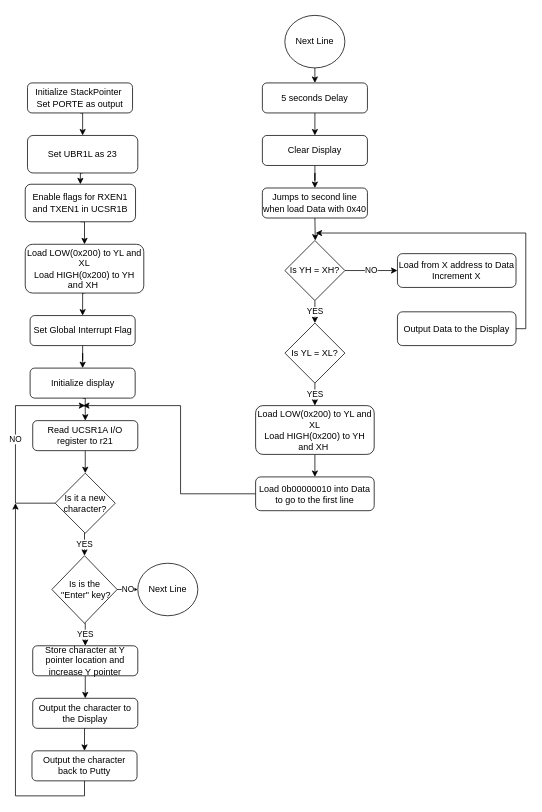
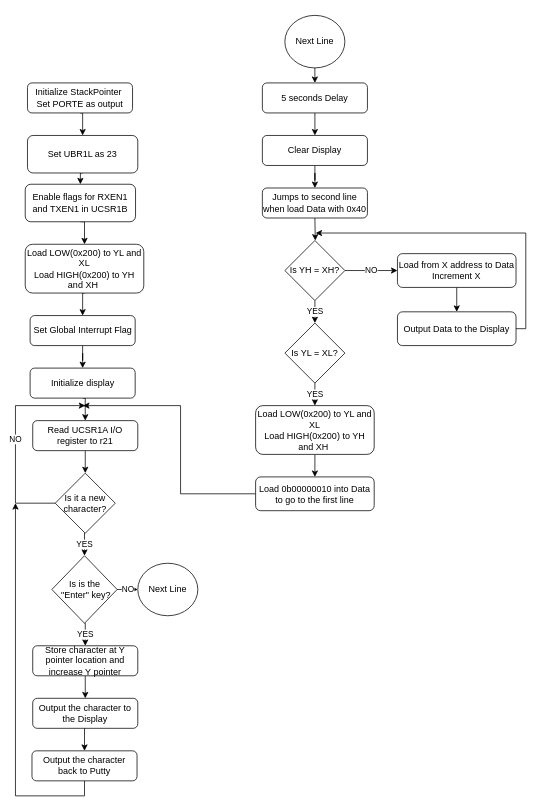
none -> (456, 297)
